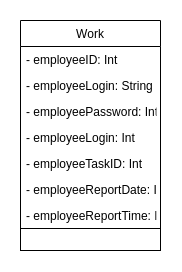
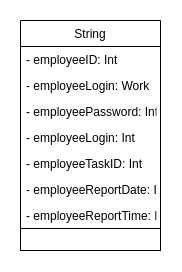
(90, 34) -> (90, 34)
(94, 86) -> (89, 86)
